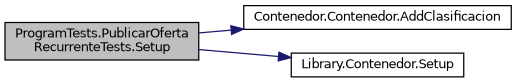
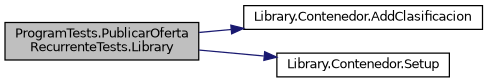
(378, 18) -> (363, 18)
(102, 41) -> (102, 41)
